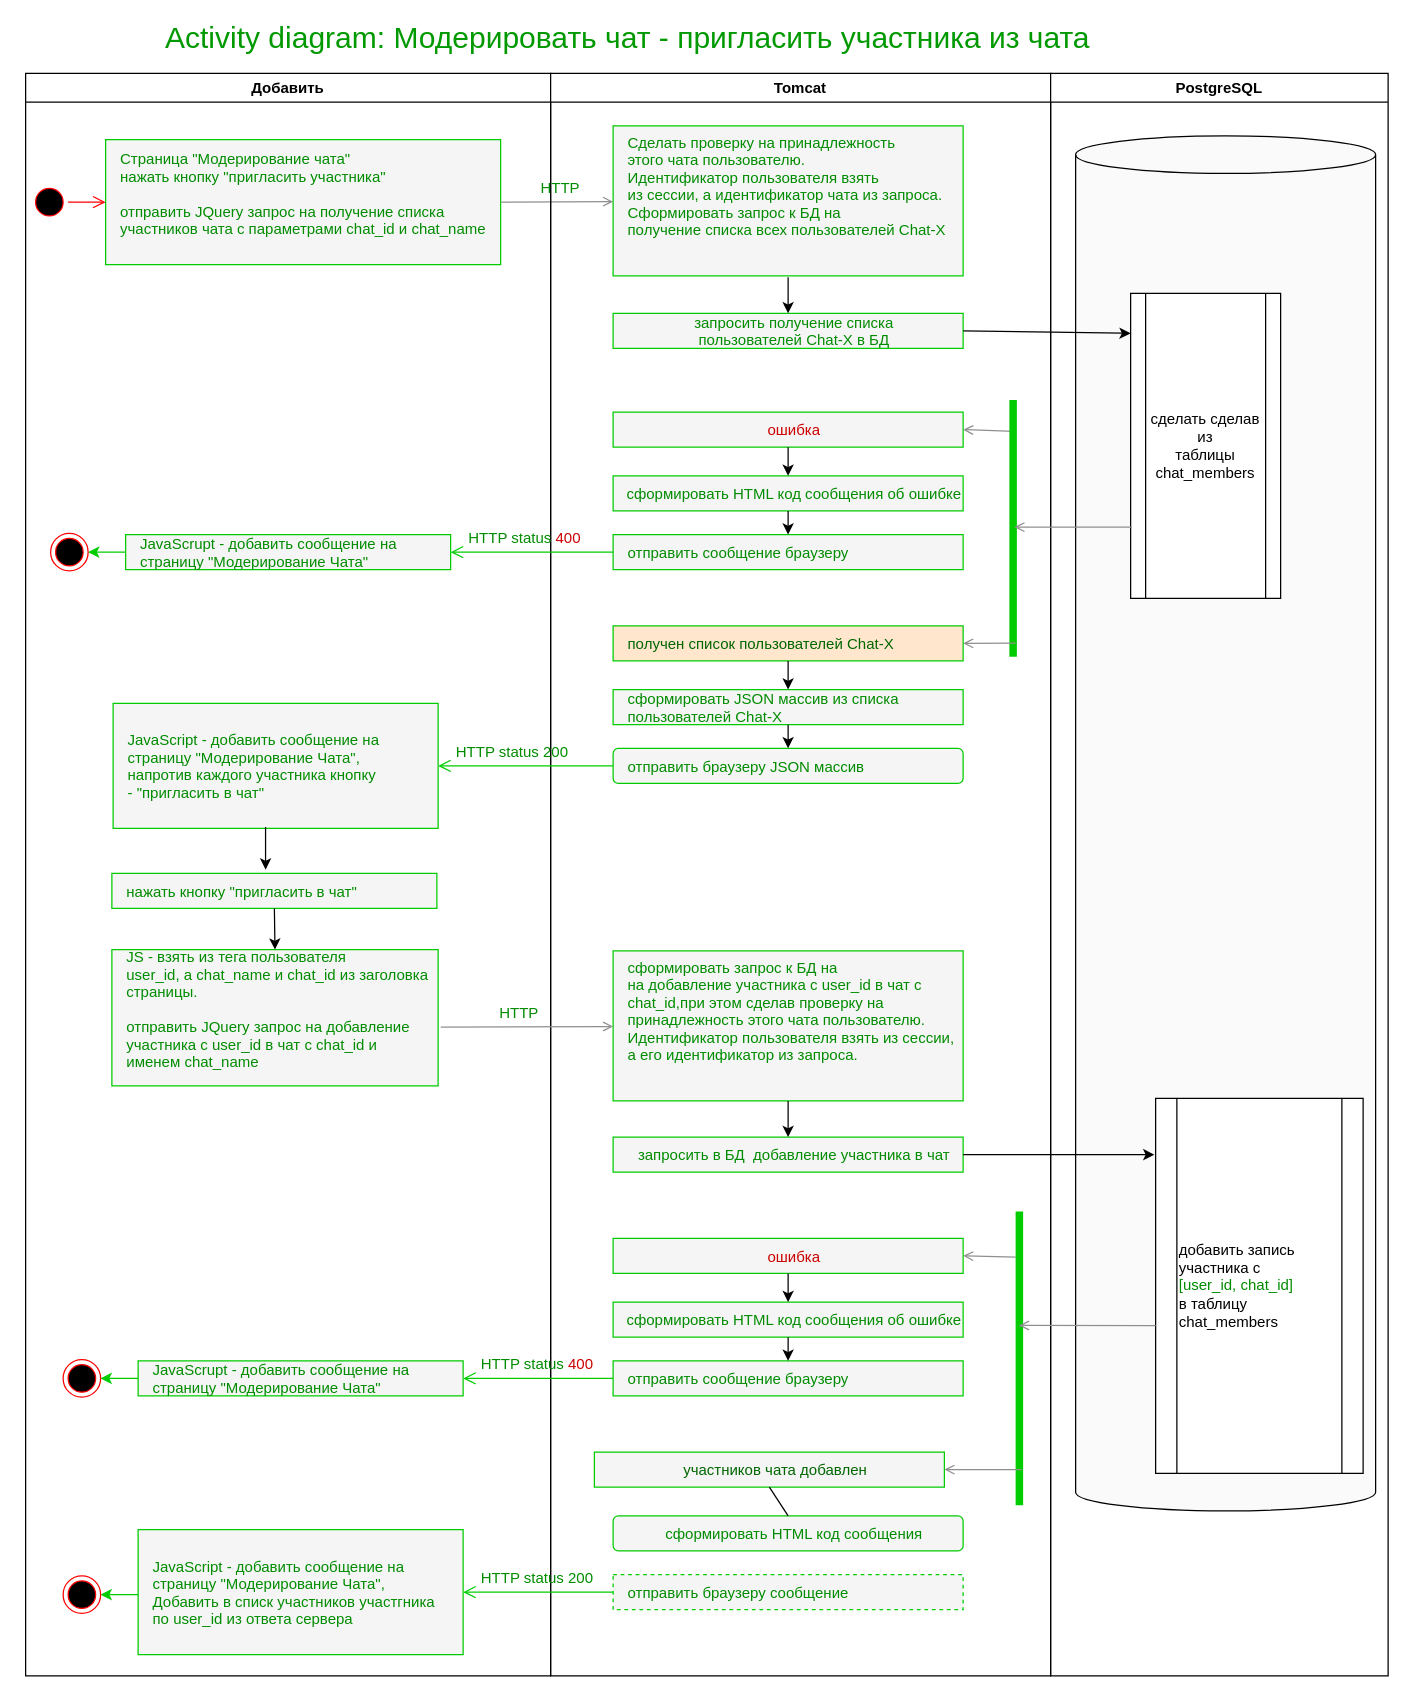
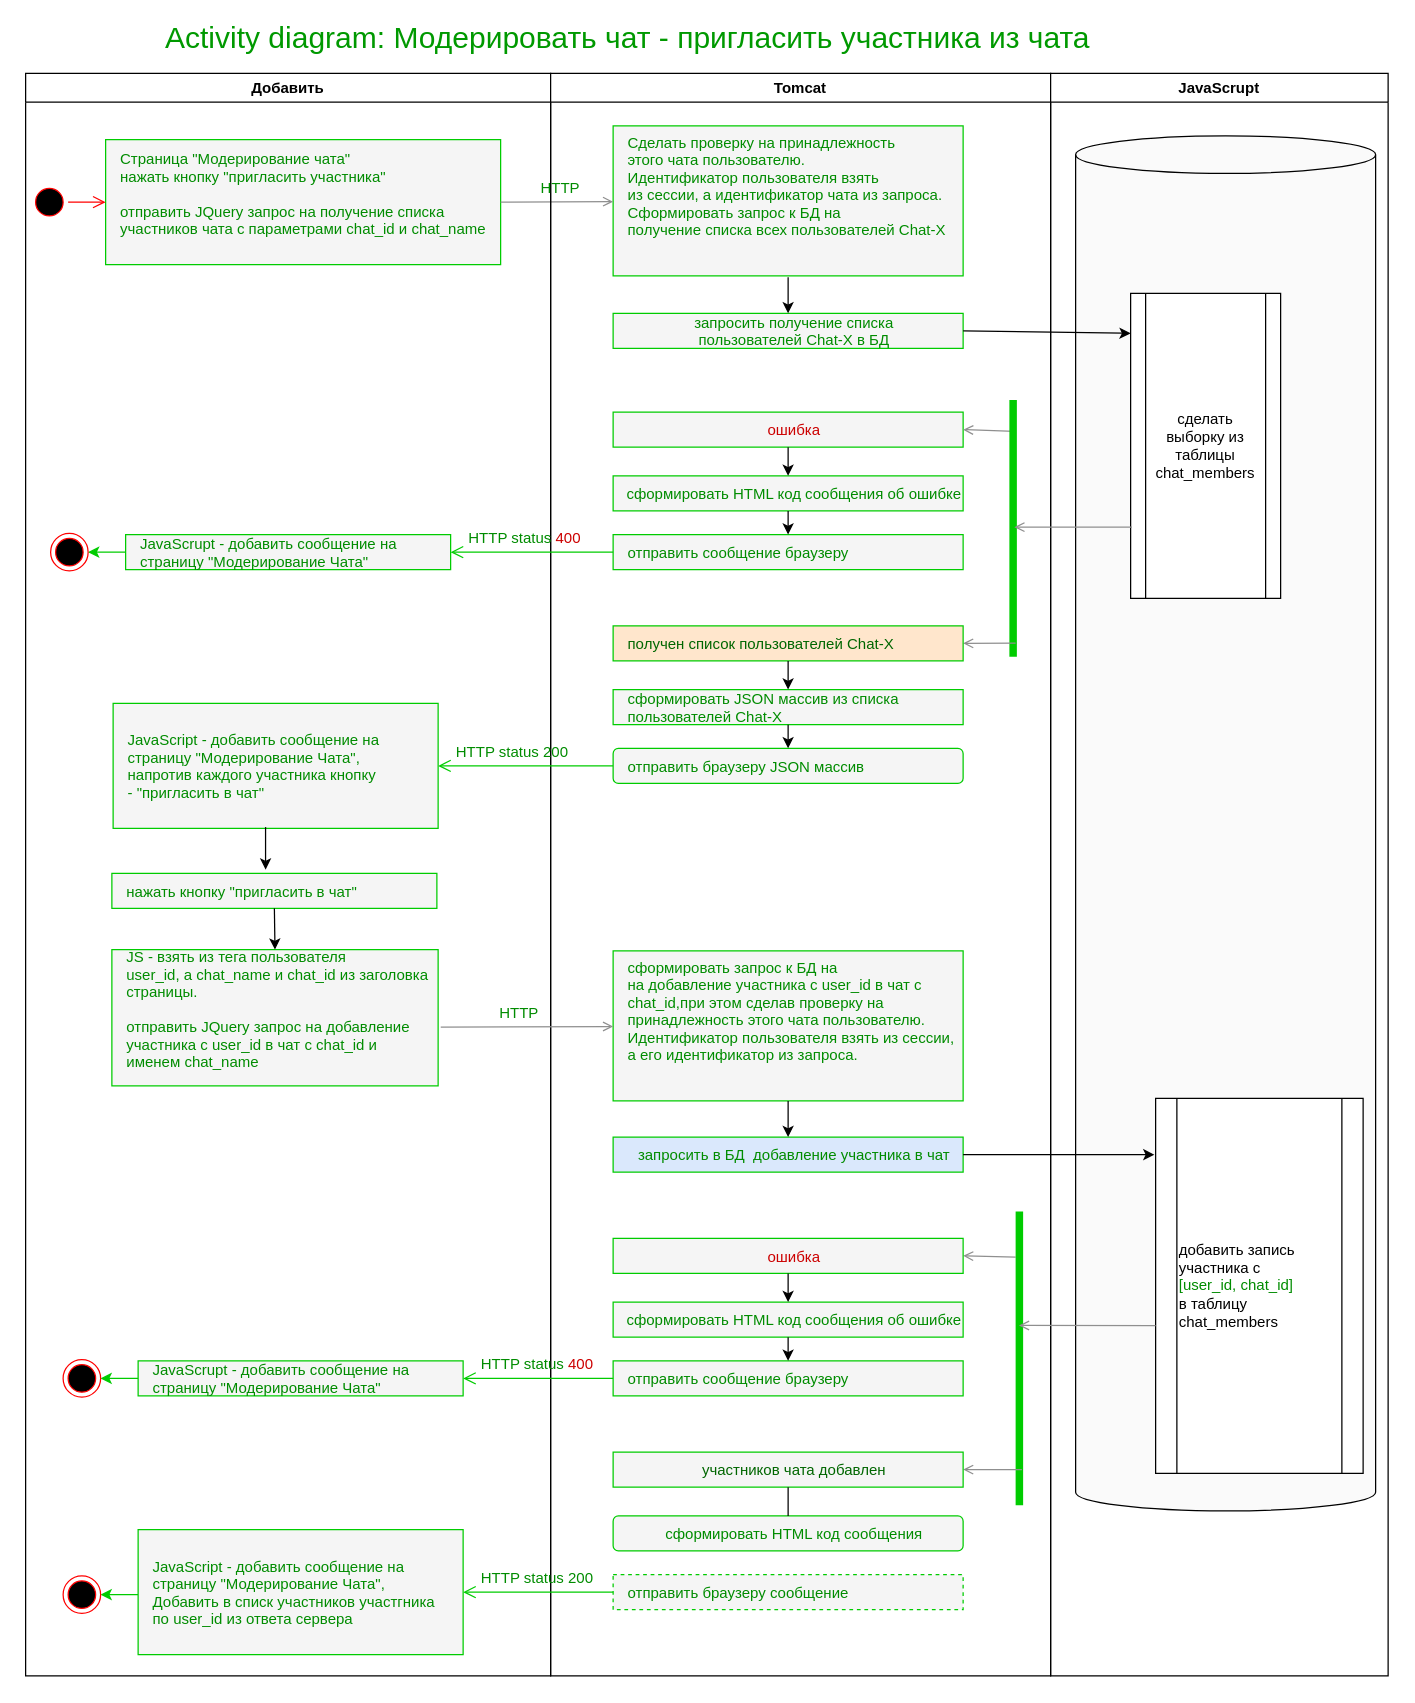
(1219, 88) -> (1219, 88)
(1206, 446) -> (1206, 446)
(788, 1154) -> (788, 1154)
(769, 1469) -> (788, 1469)
